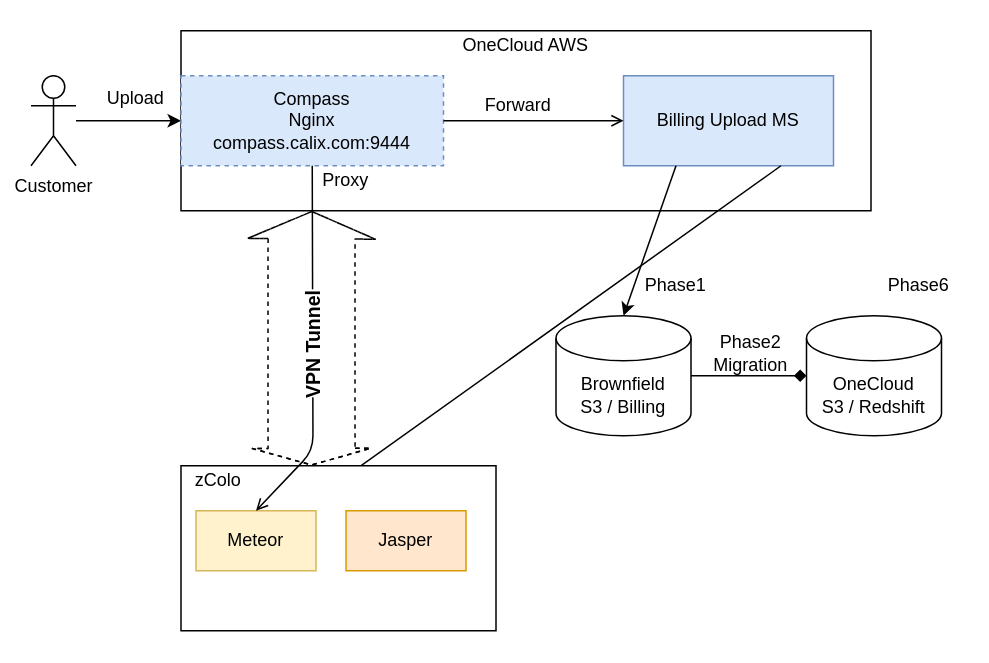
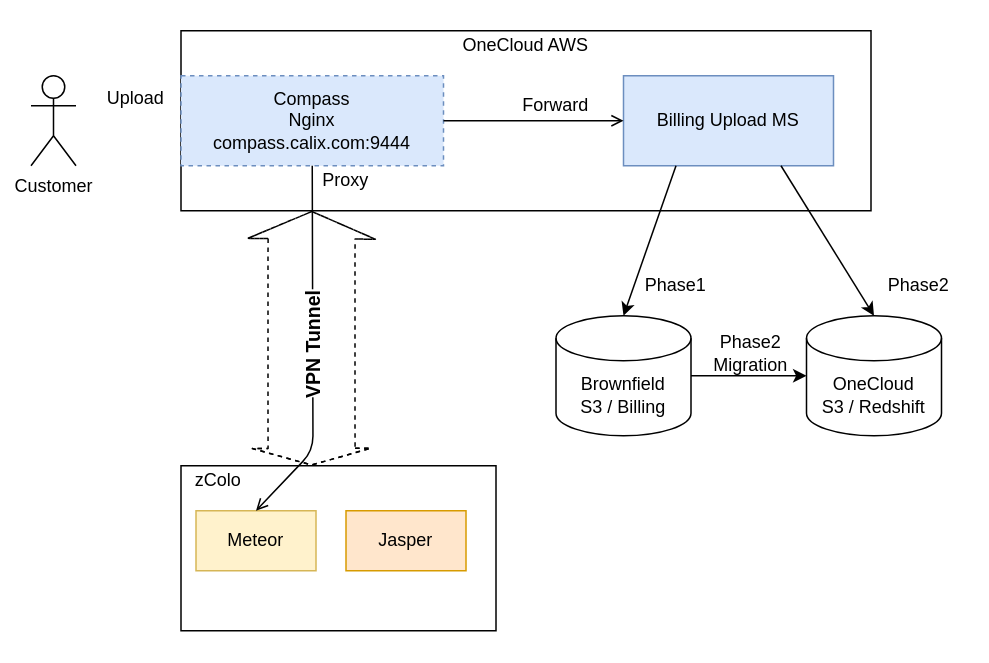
(518, 106) -> (556, 106)
(123, 121) -> none
(919, 286) -> (919, 286)
(498, 367) -> (825, 237)
(794, 376) -> (795, 376)
